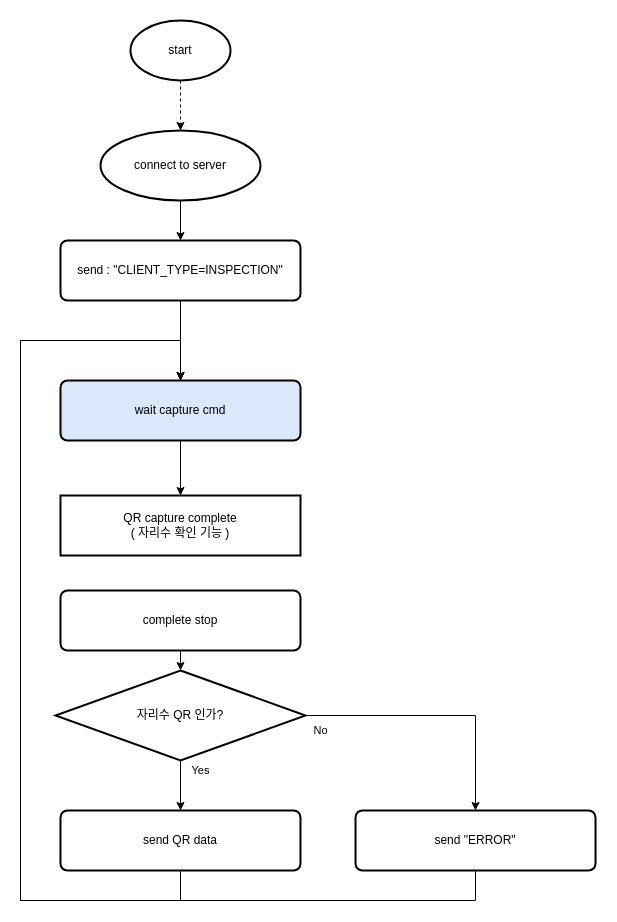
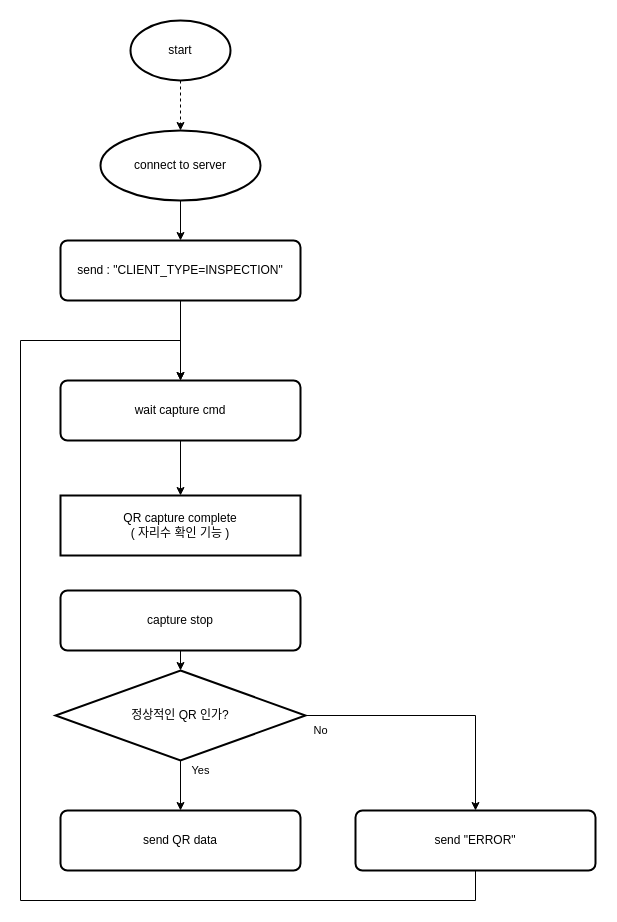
(181, 411) -> (181, 411)
(181, 621) -> (181, 621)
(181, 716) -> (181, 716)
(181, 885) -> none
